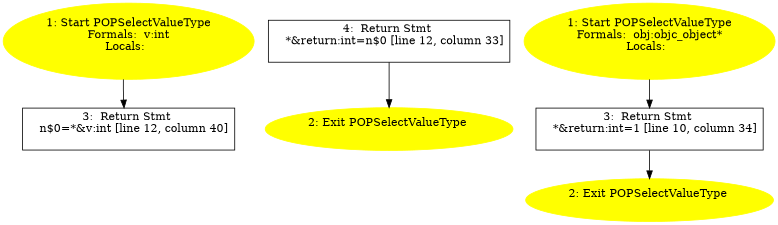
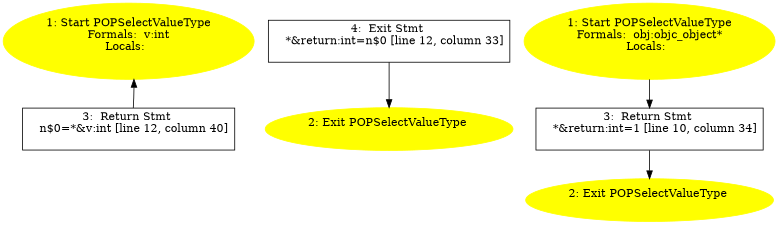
(389, 41) -> (389, 41)
(123, 90) -> (134, 98)
